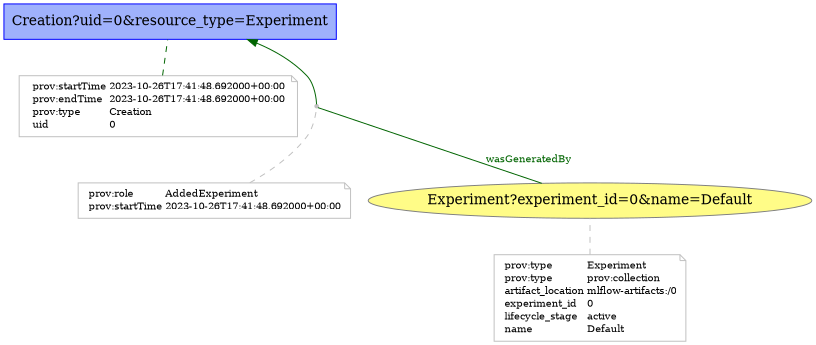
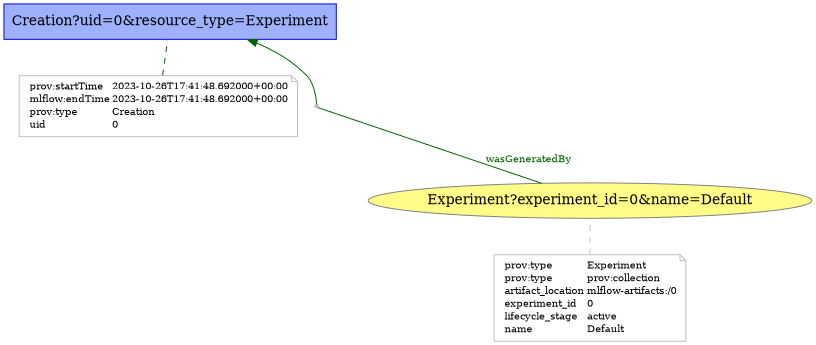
(68, 99) -> (70, 99)
(214, 201) -> none
